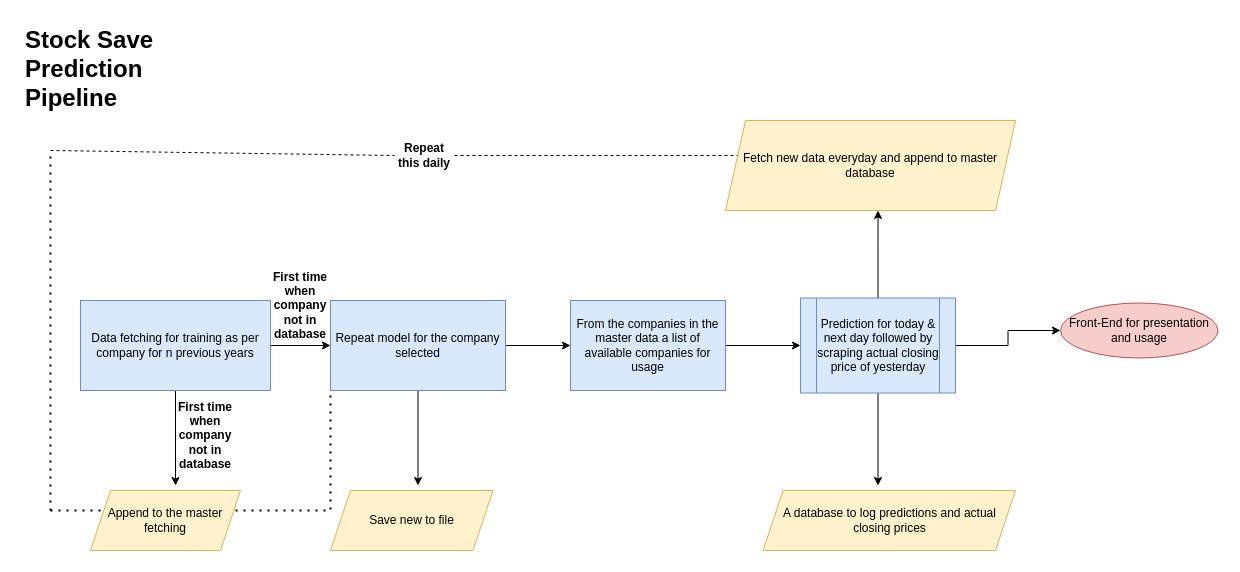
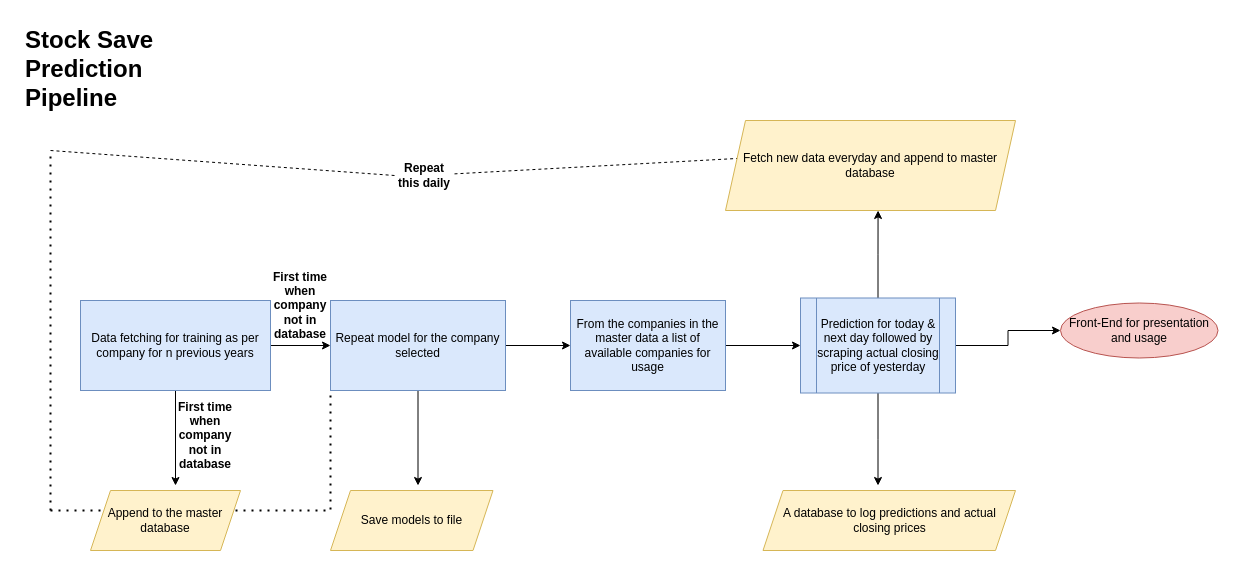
(425, 156) -> (425, 176)
(166, 521) -> (166, 521)
(412, 521) -> (412, 521)
